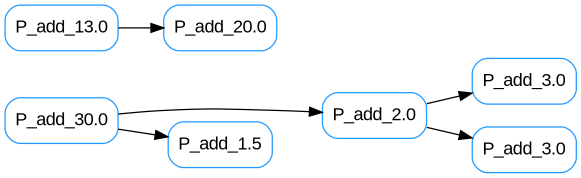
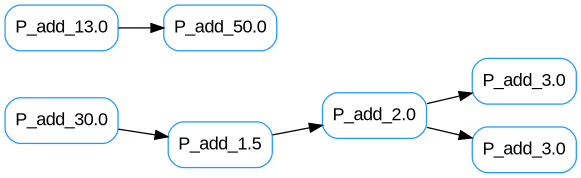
(220, 28) -> (220, 28)
(214, 109) -> (291, 131)
